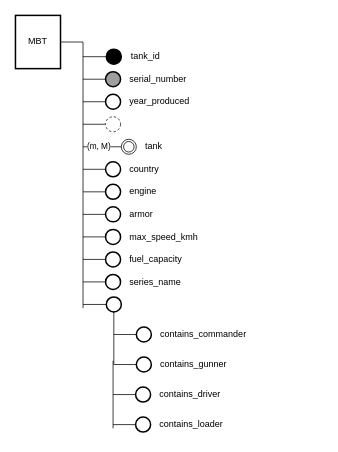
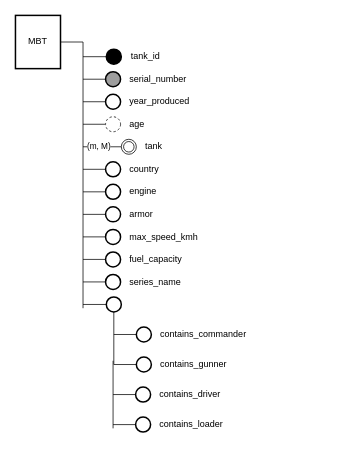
none -> (218, 124)
